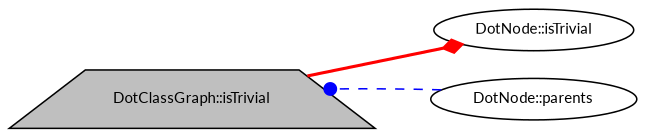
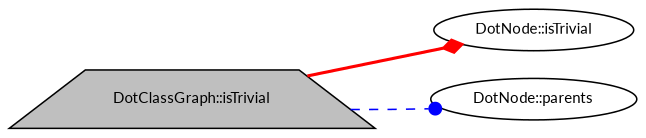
(389, 89) -> (390, 109)
